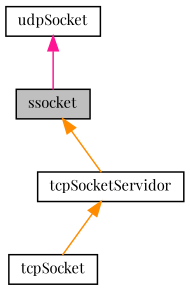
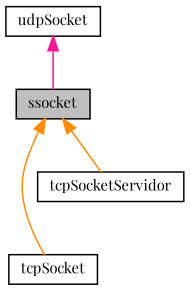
(77, 234) -> (23, 194)
